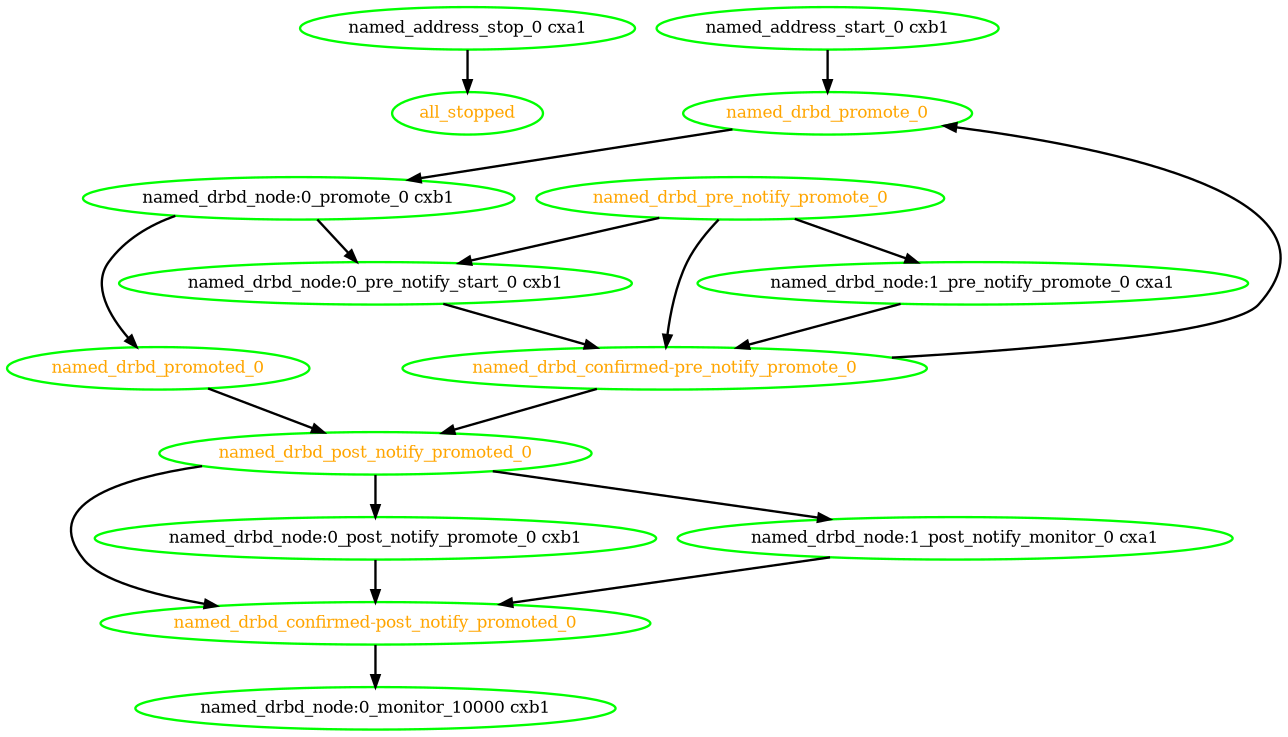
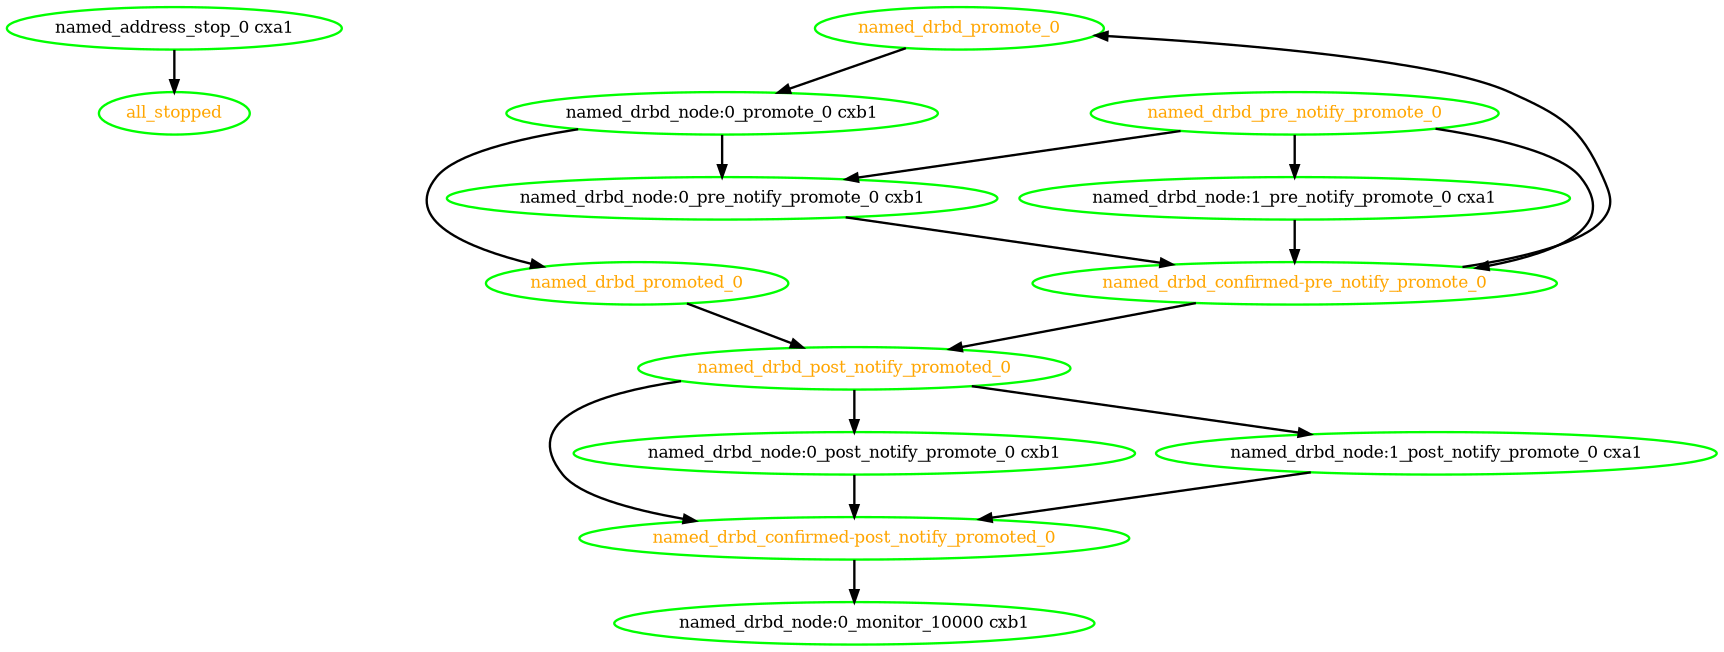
(828, 28) -> none
(375, 283) -> (722, 198)
(955, 538) -> (1436, 453)
